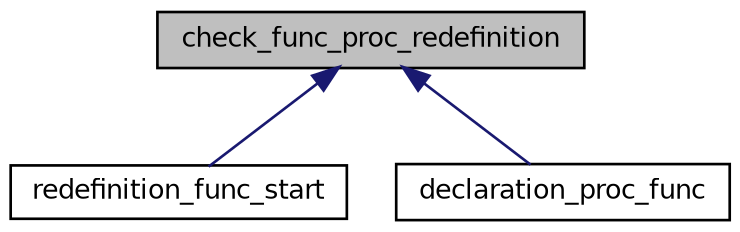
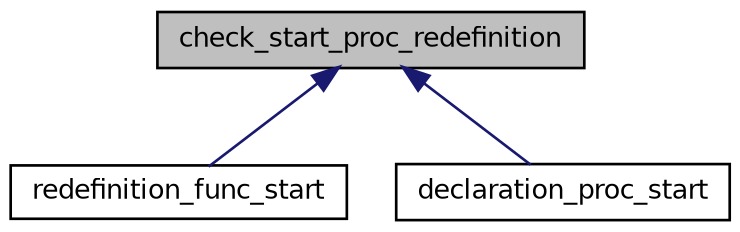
(371, 40) -> (371, 40)
(563, 192) -> (563, 192)
